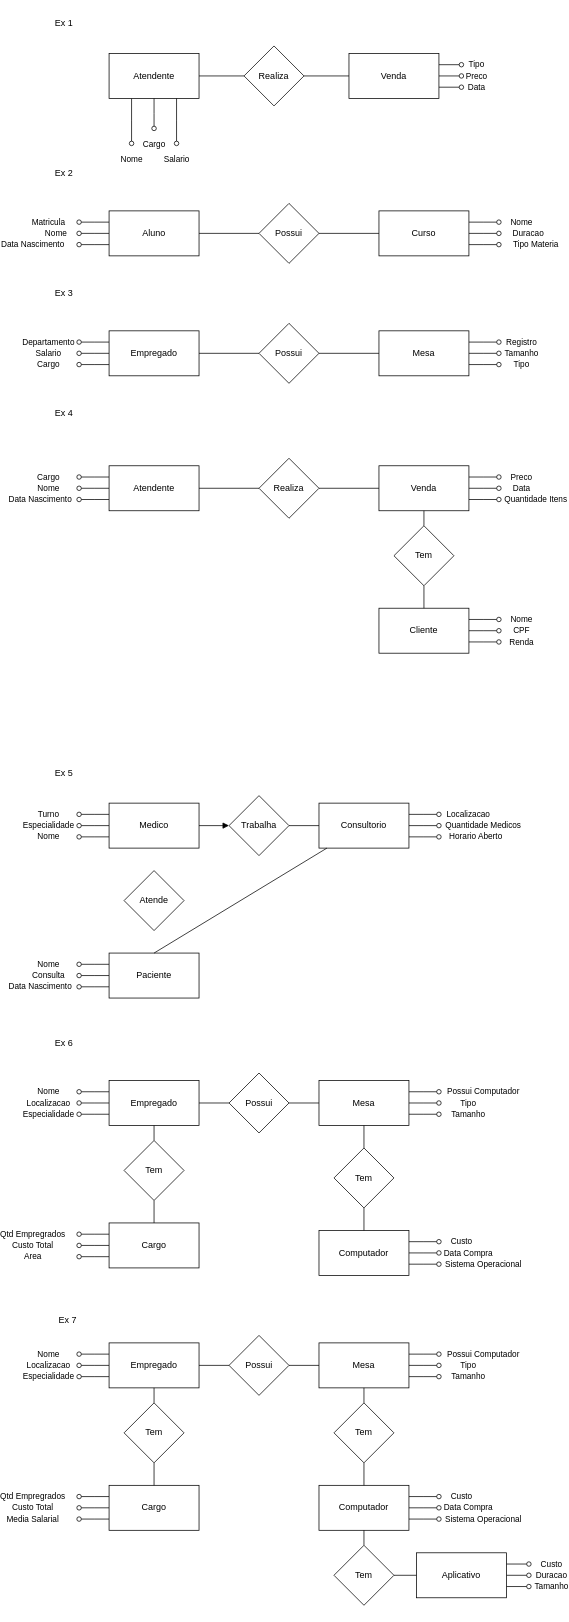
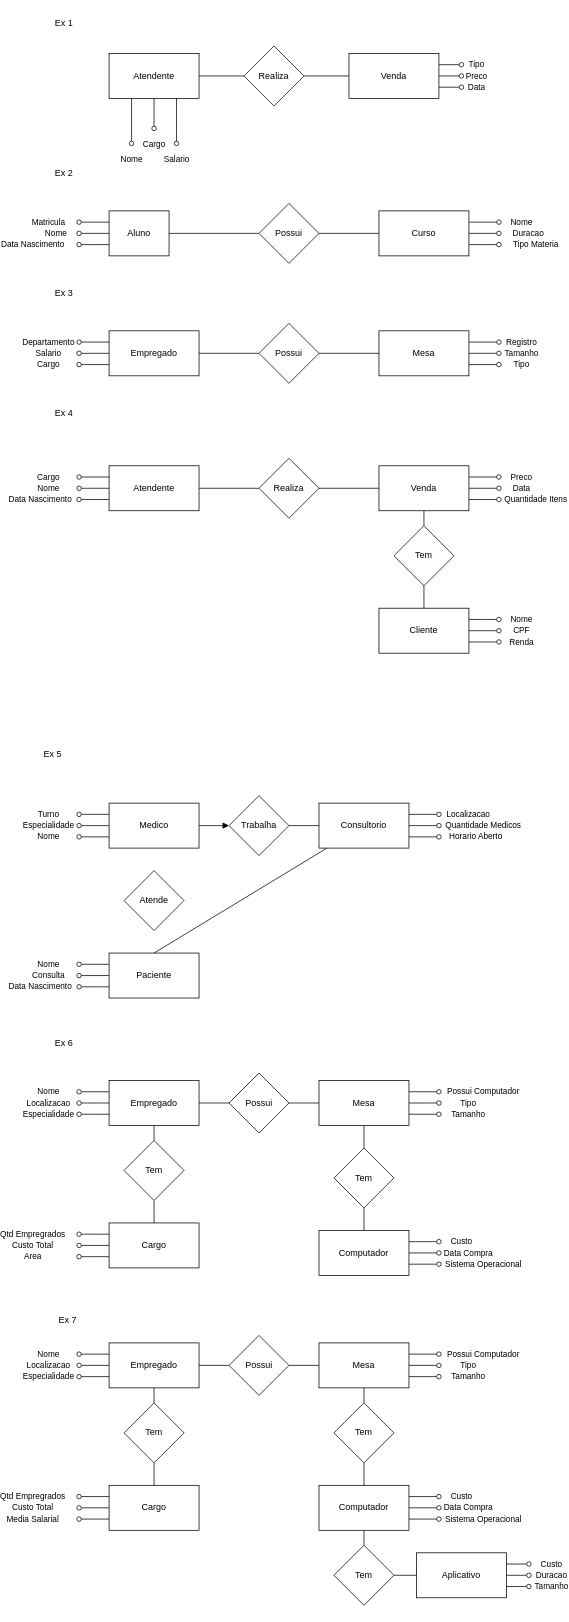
(154, 233) -> (139, 233)
(64, 773) -> (53, 754)
